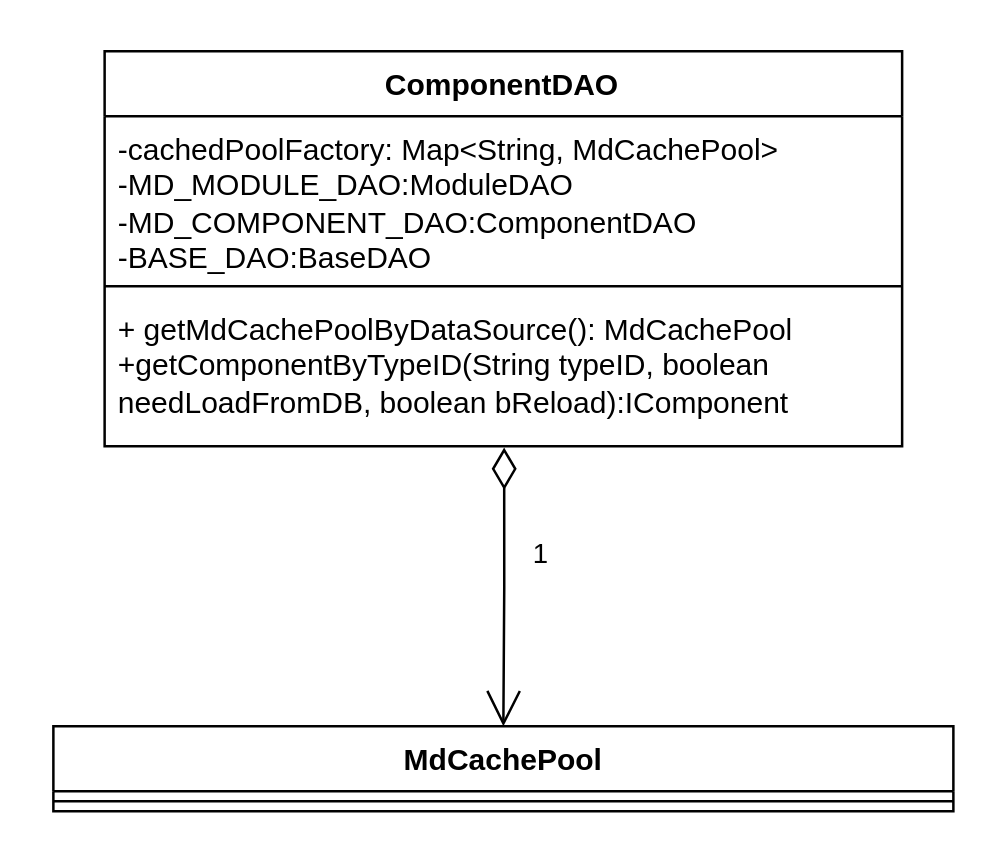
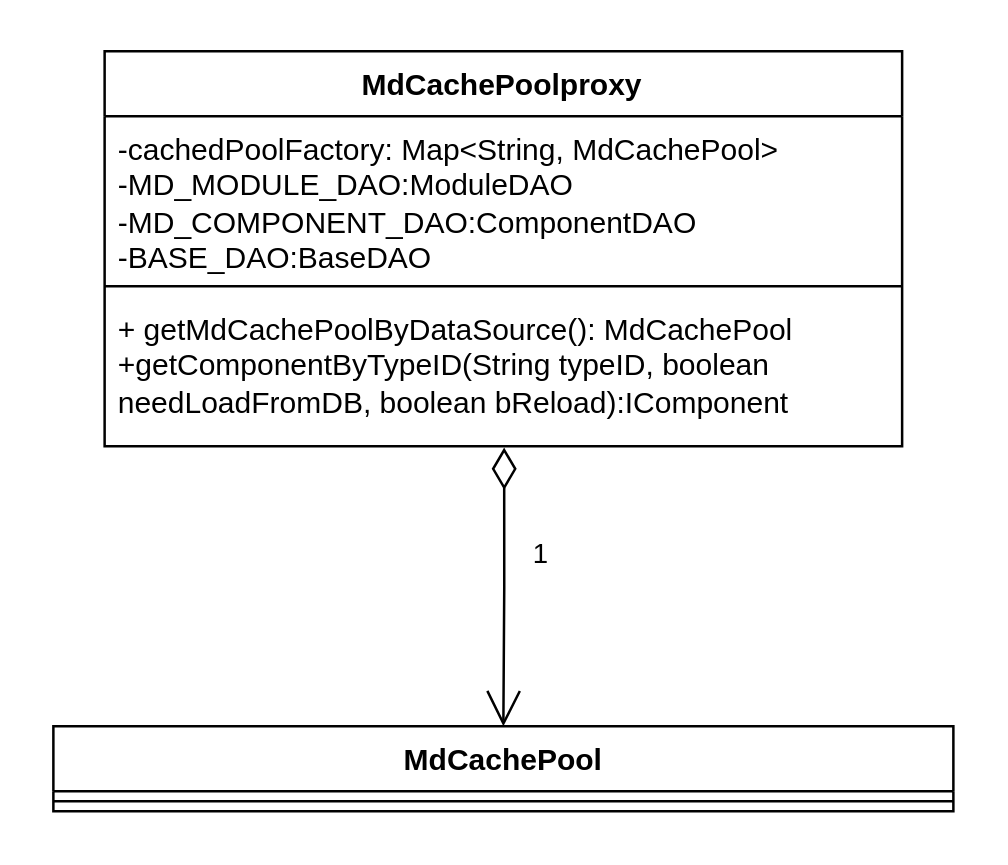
(503, 87) -> (503, 87)
